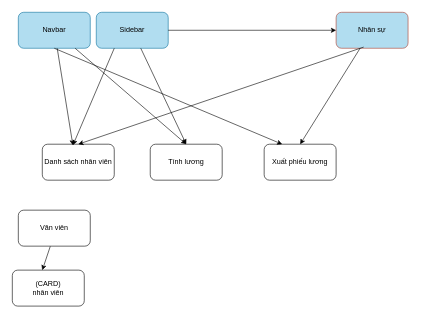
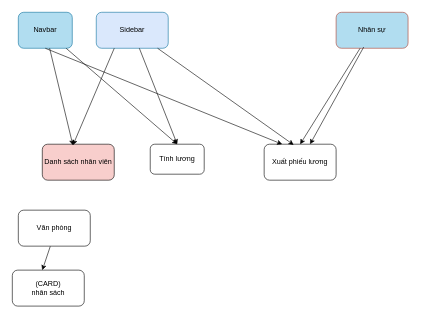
(54, 30) -> (45, 30)
(132, 30) -> (132, 30)
(330, 30) -> (225, 96)
(225, 94) -> (337, 96)
(78, 162) -> (78, 162)
(186, 162) -> (177, 159)
(54, 228) -> (54, 228)
(48, 288) -> (48, 288)
